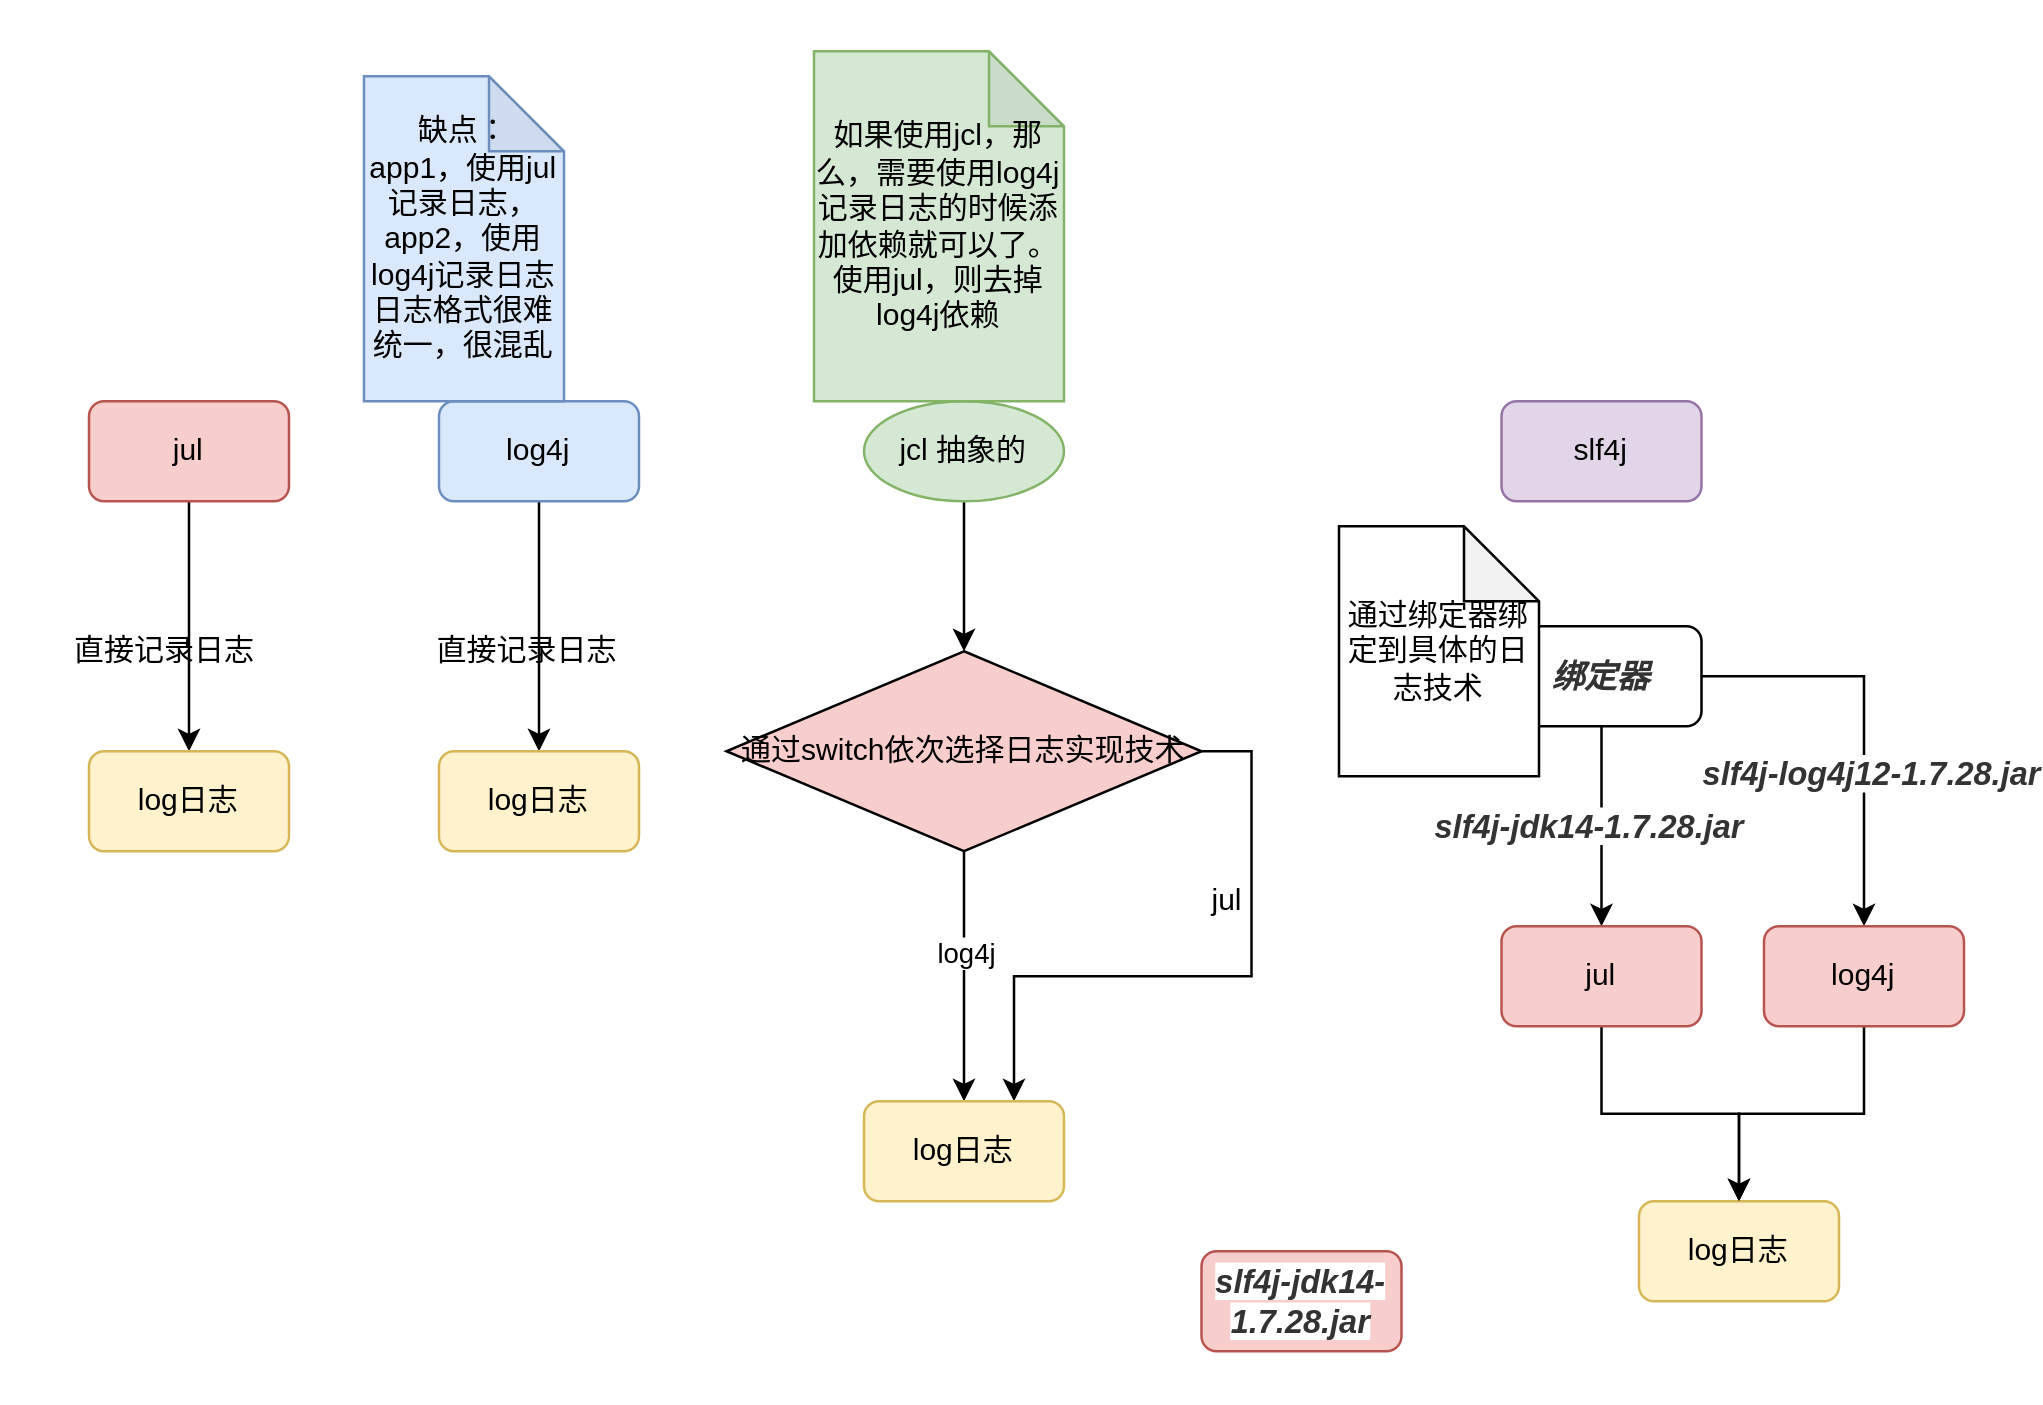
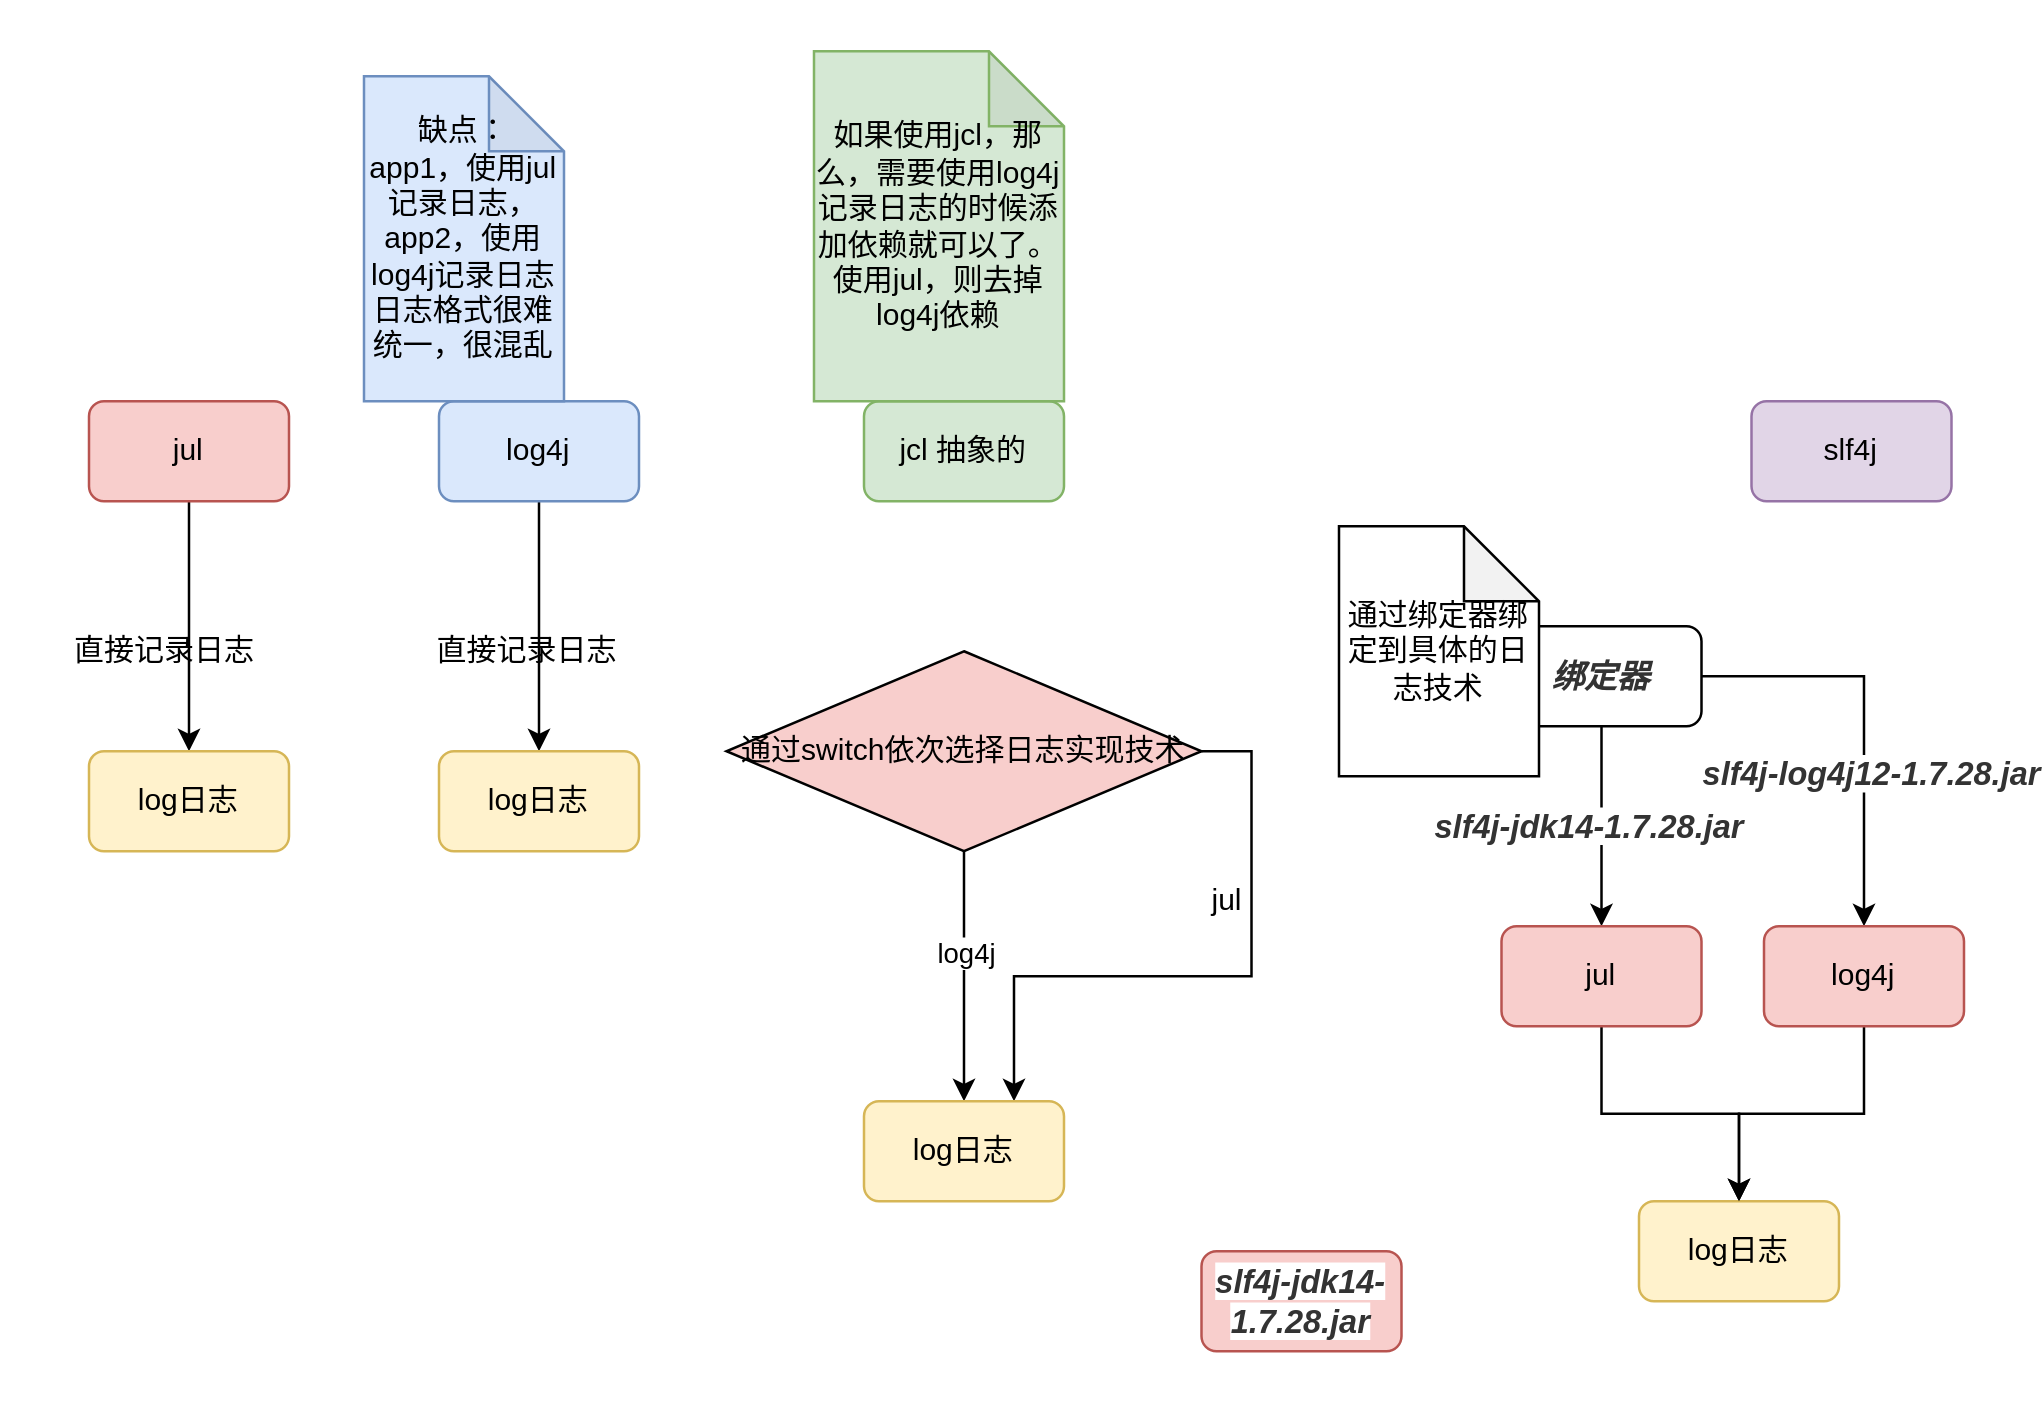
(964, 451) -> (964, 451)
(1601, 451) -> (1851, 451)
(964, 568) -> none
